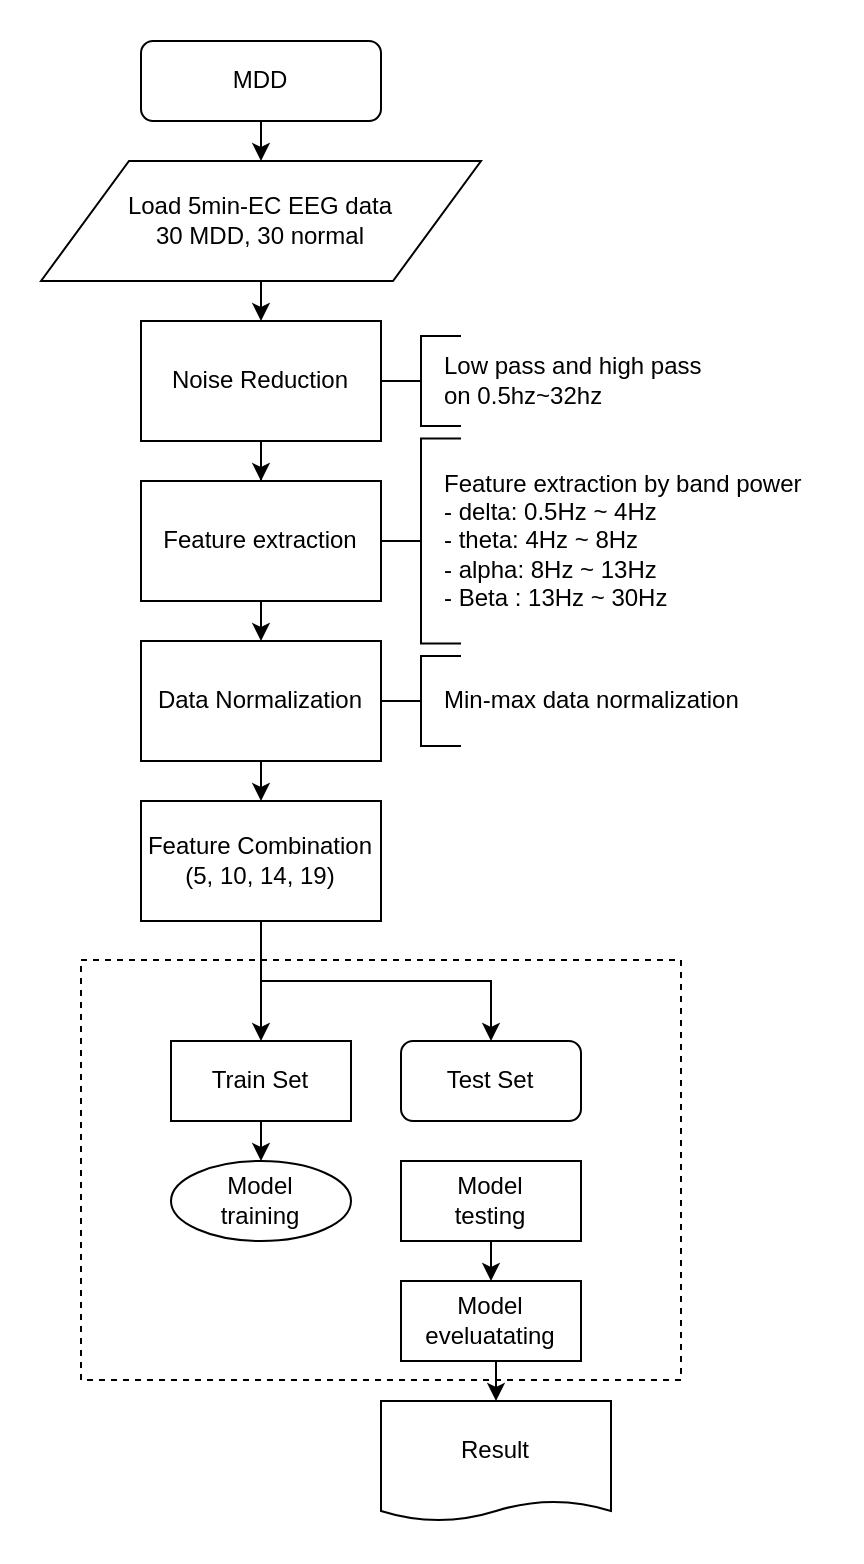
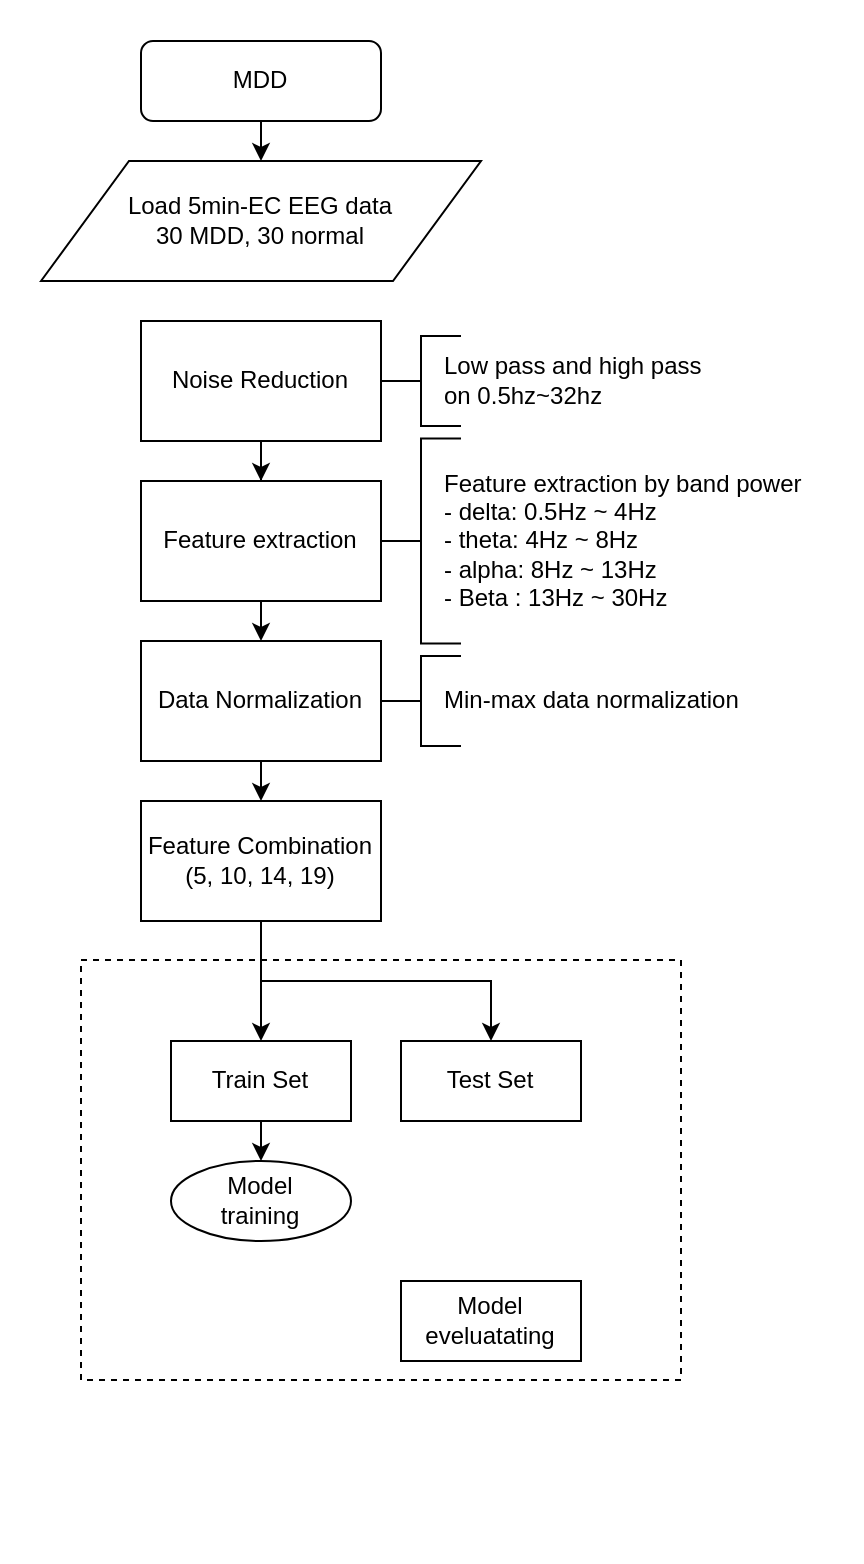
(261, 294) -> none
(491, 1081) -> (491, 1081)
(491, 1201) -> none
(491, 1254) -> none
(496, 1373) -> none
(496, 1461) -> none
